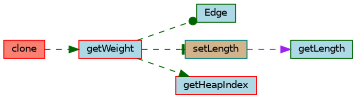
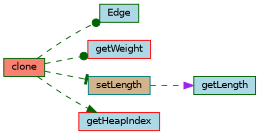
(163, 31) -> (64, 40)
(24, 49) -> (24, 67)
(57, 49) -> (62, 60)
(161, 49) -> (64, 75)
(159, 66) -> (62, 93)
